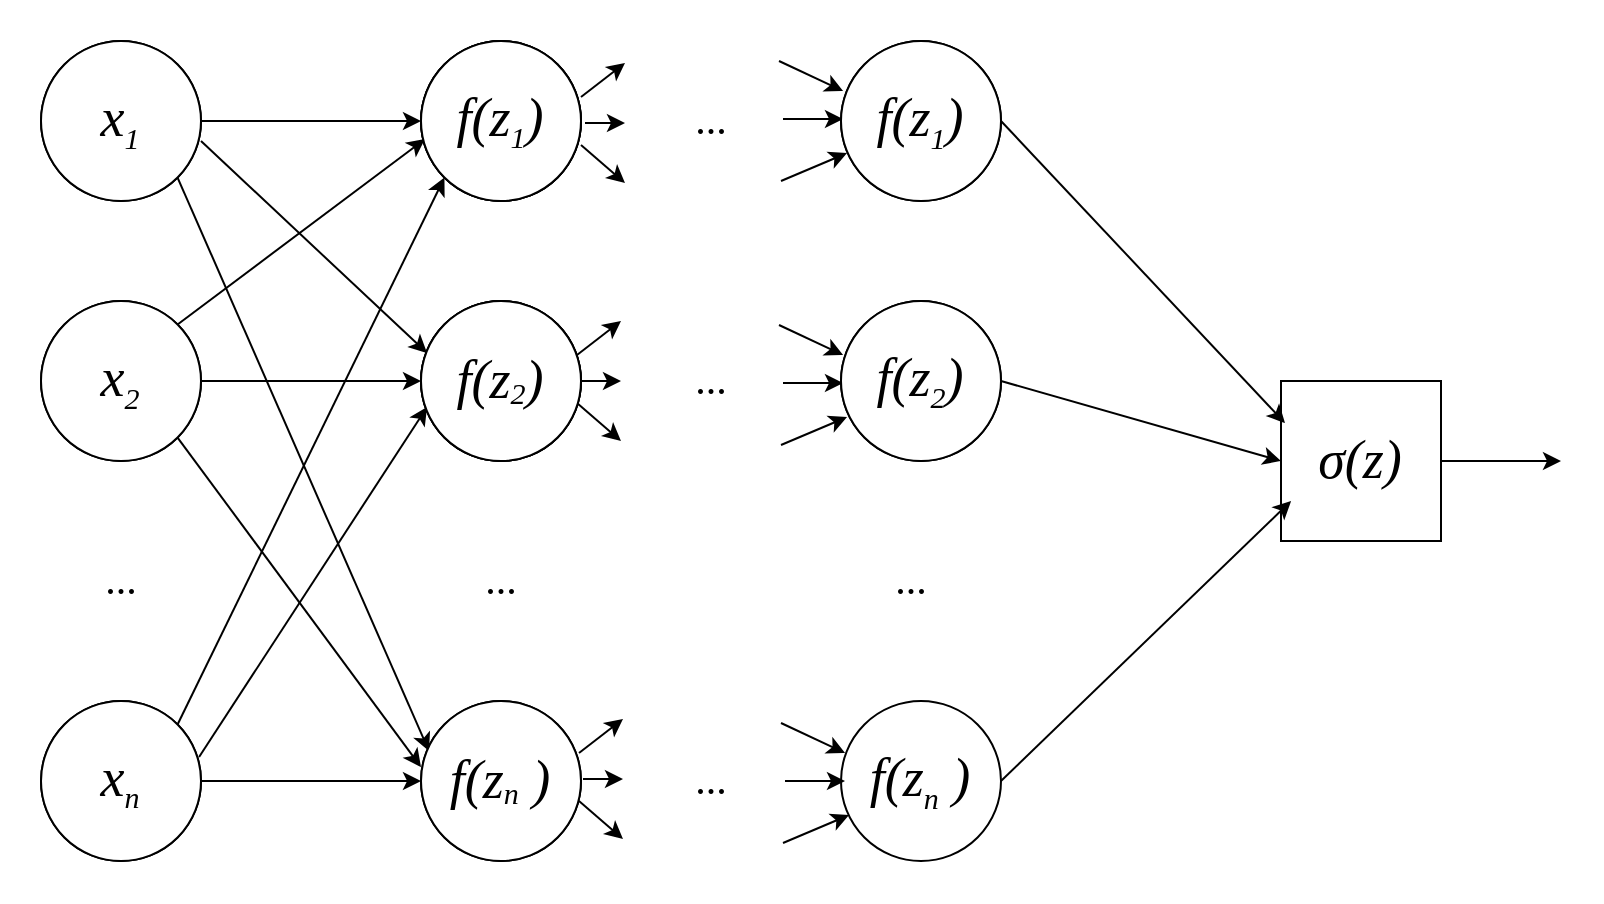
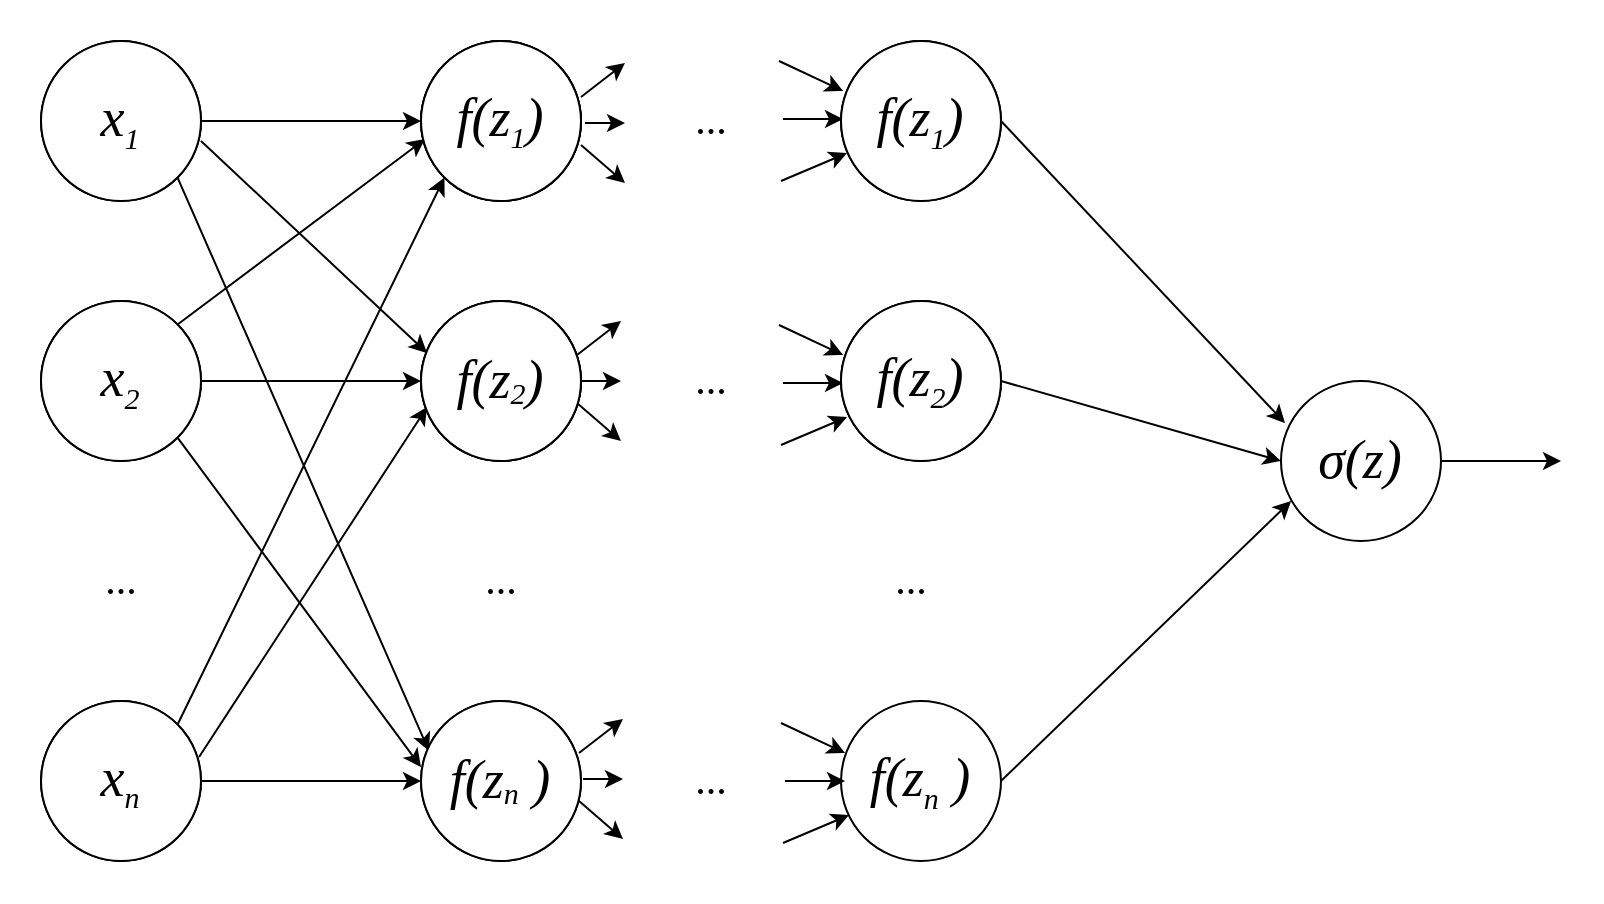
(1361, 461) -> (1361, 461)
